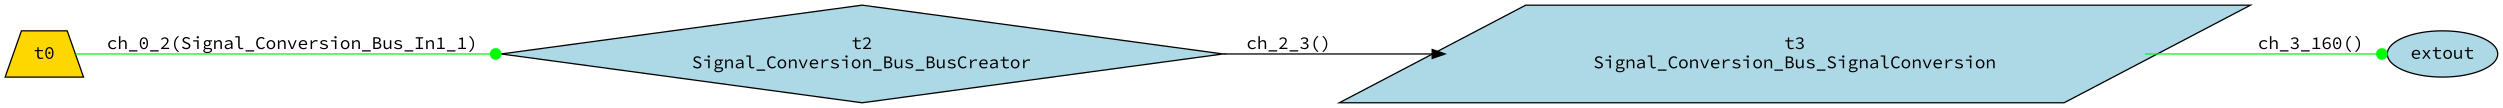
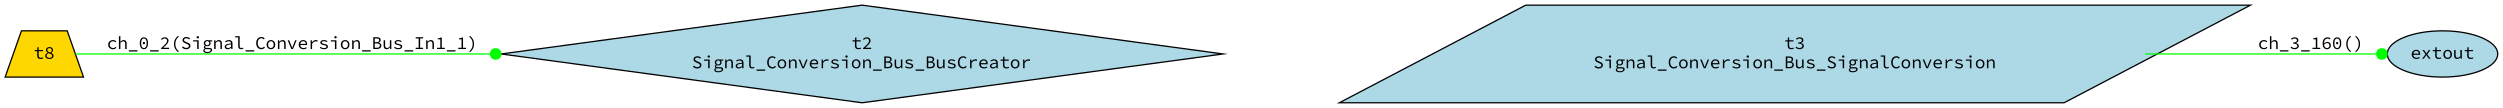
(44, 54) -> (44, 54)
(1328, 54) -> none
